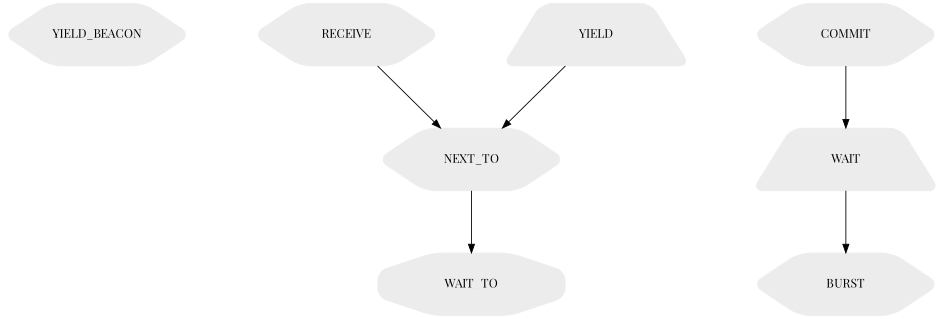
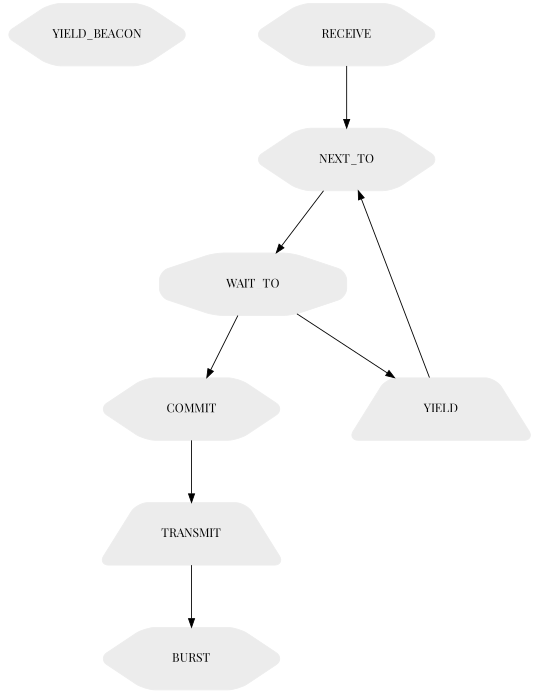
(846, 159) -> (192, 534)
none -> (224, 343)
none -> (342, 343)
